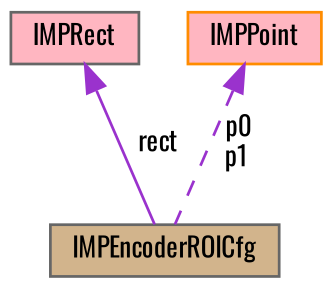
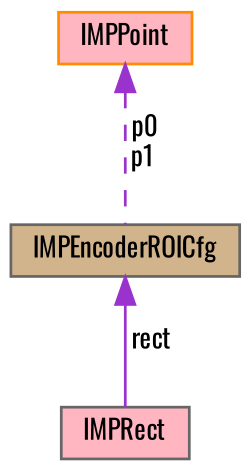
(126, 158) -> (125, 356)
